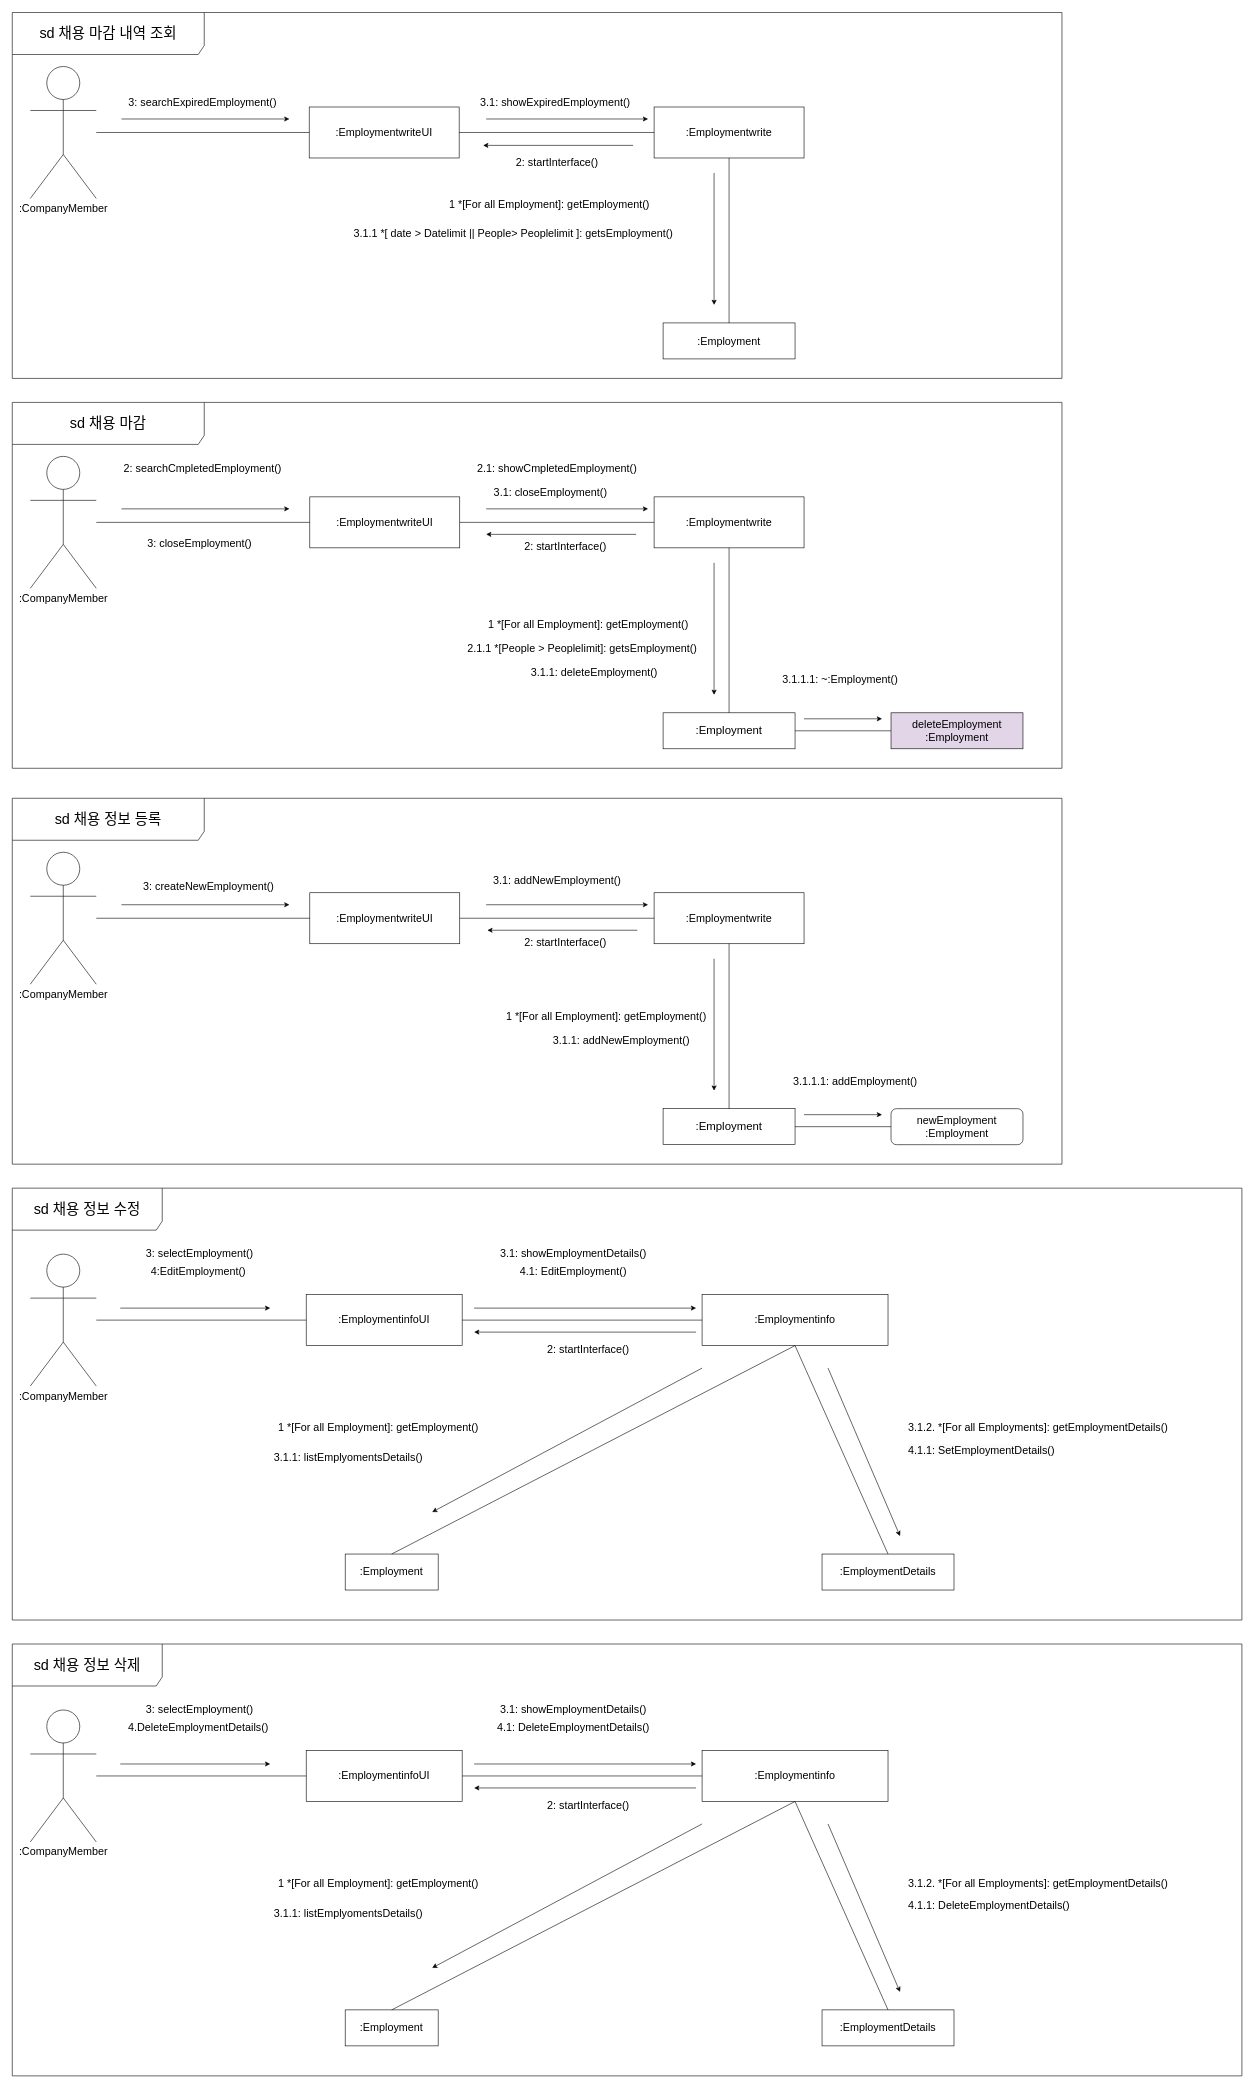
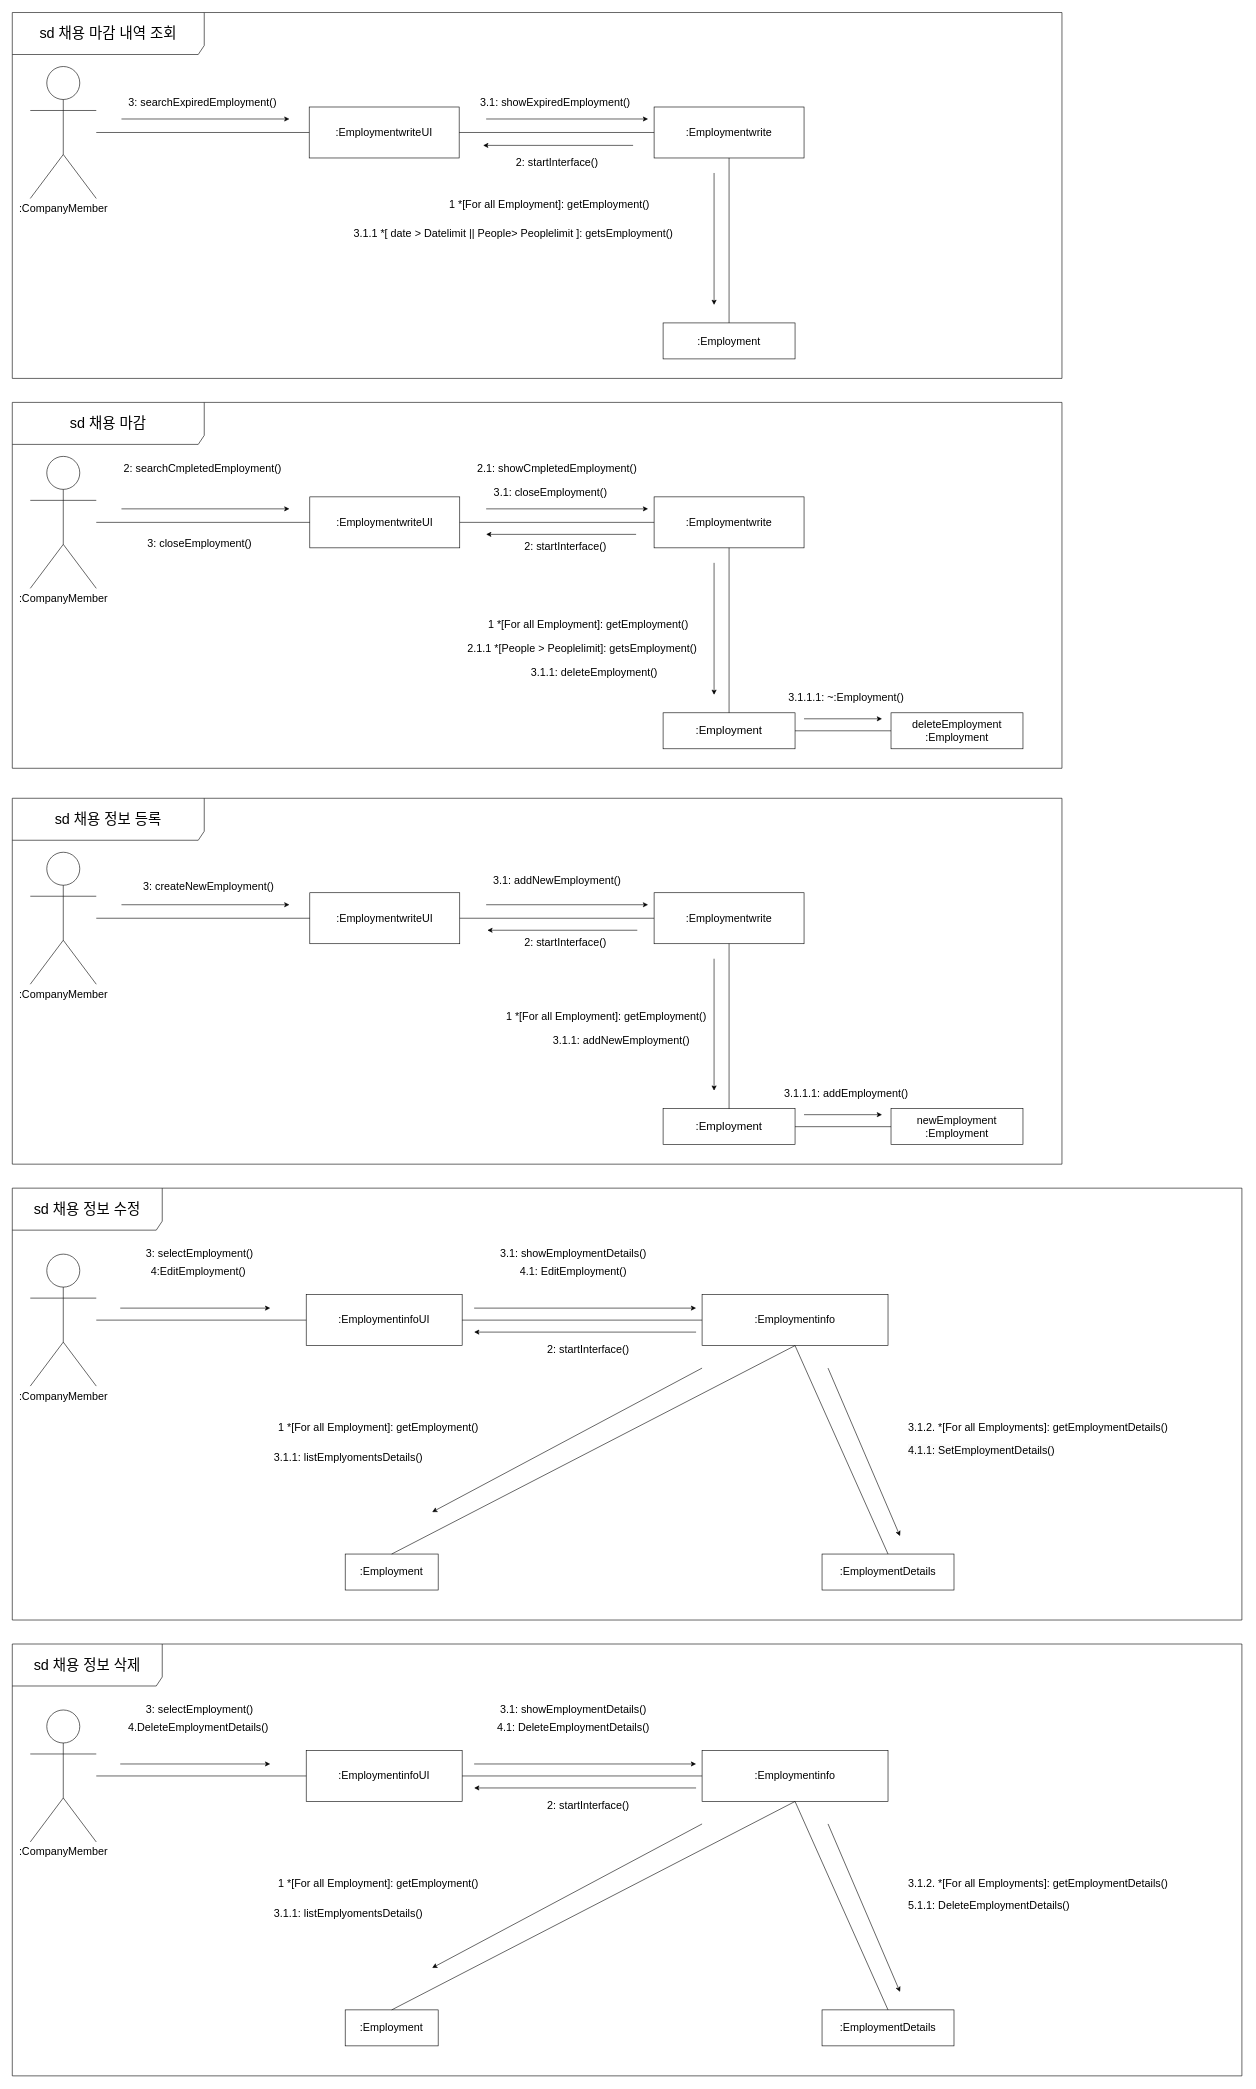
(840, 680) -> (846, 698)
(957, 731) -> (957, 731)
(855, 1082) -> (846, 1094)
(957, 1127) -> (957, 1127)
(966, 1905) -> (966, 1905)
